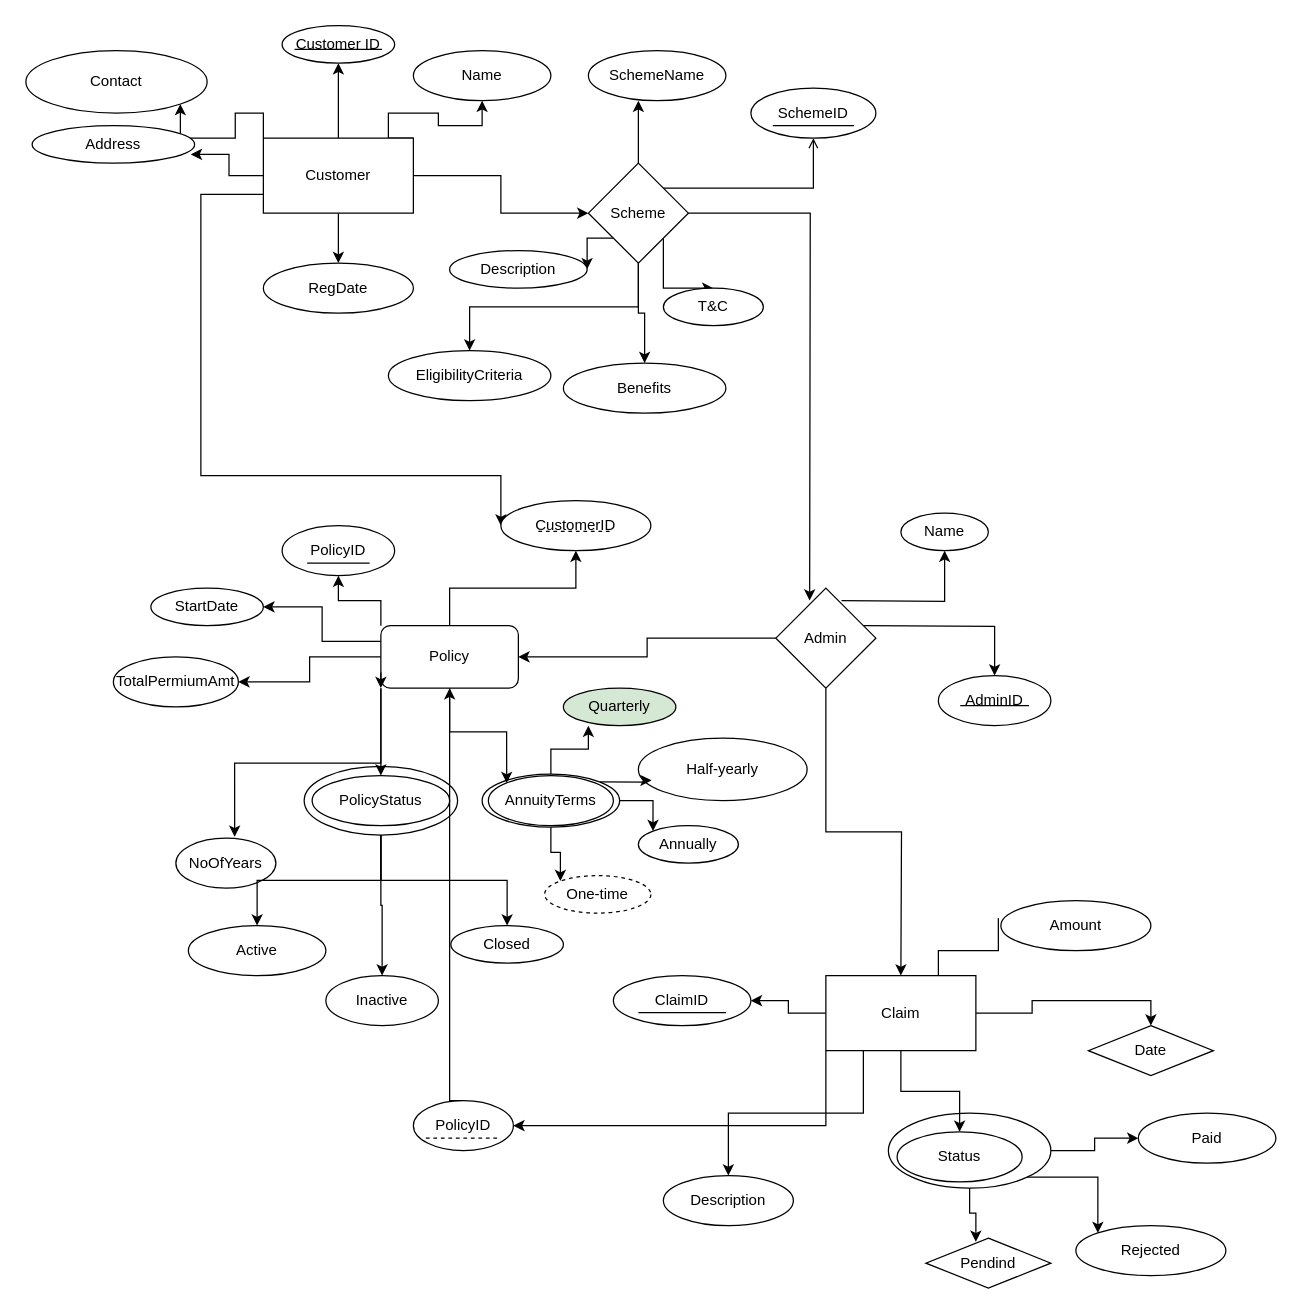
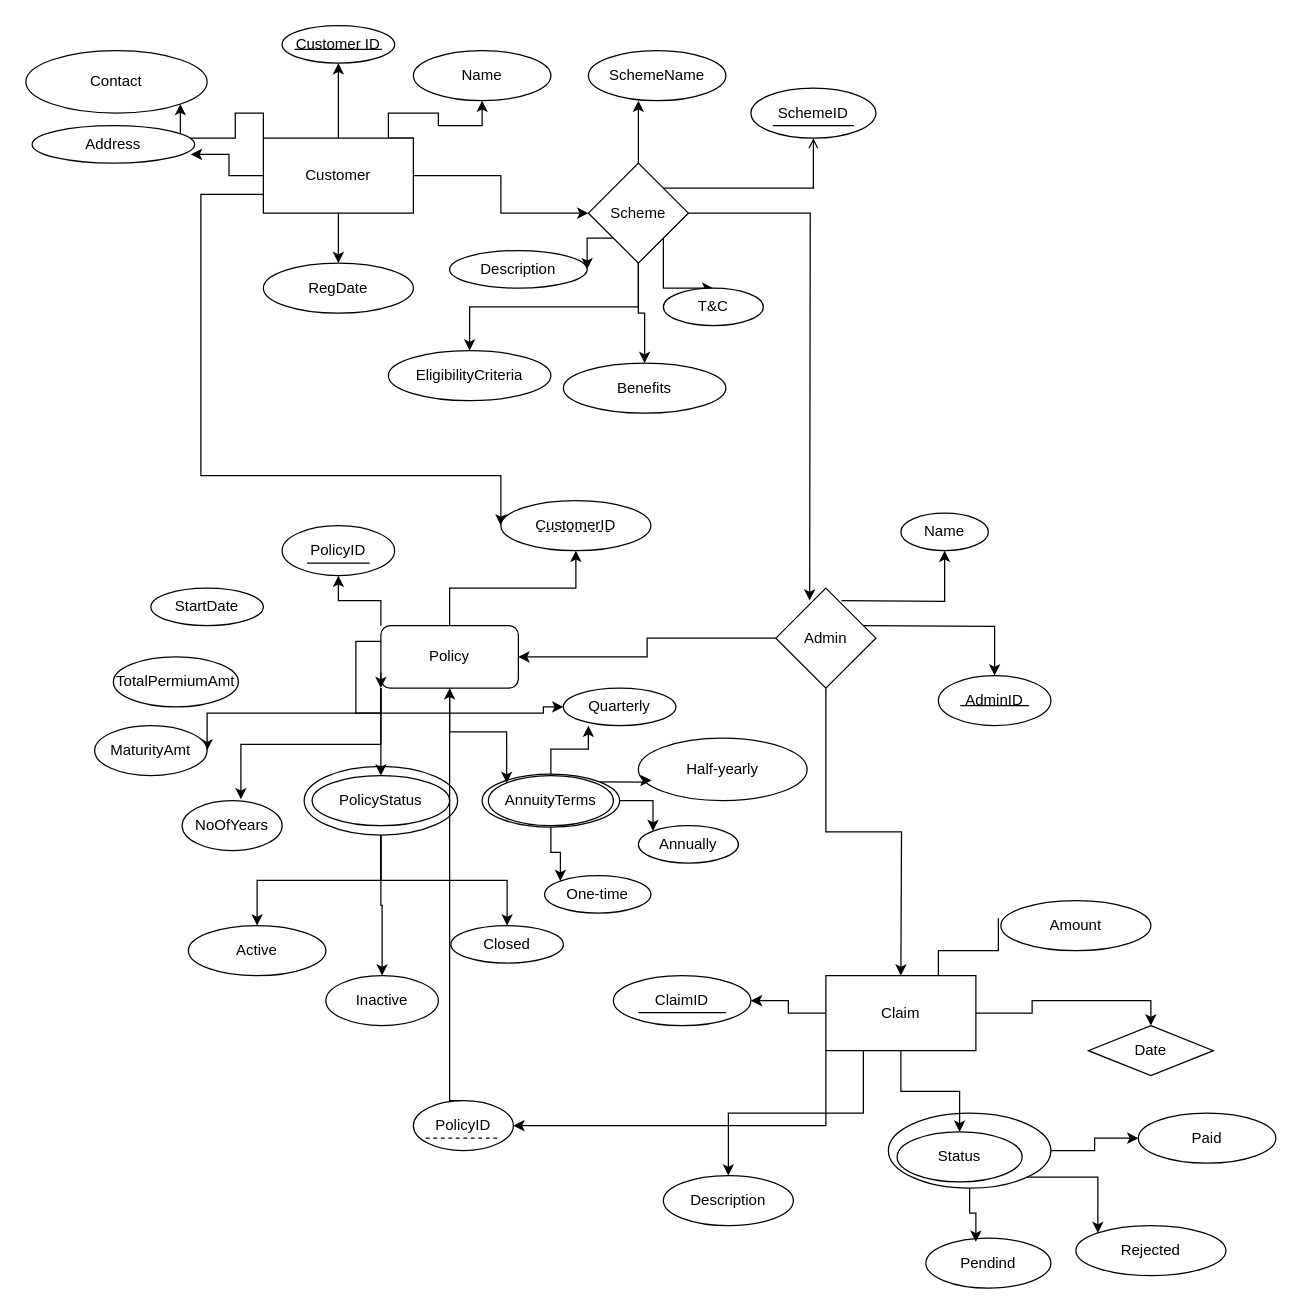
(322, 617) -> (472, 713)
(309, 665) -> none
(619, 707) -> (619, 707)
none -> (265, 713)
none -> (151, 751)
(226, 863) -> (232, 826)
(598, 894) -> (598, 894)
(988, 1263) -> (988, 1263)
